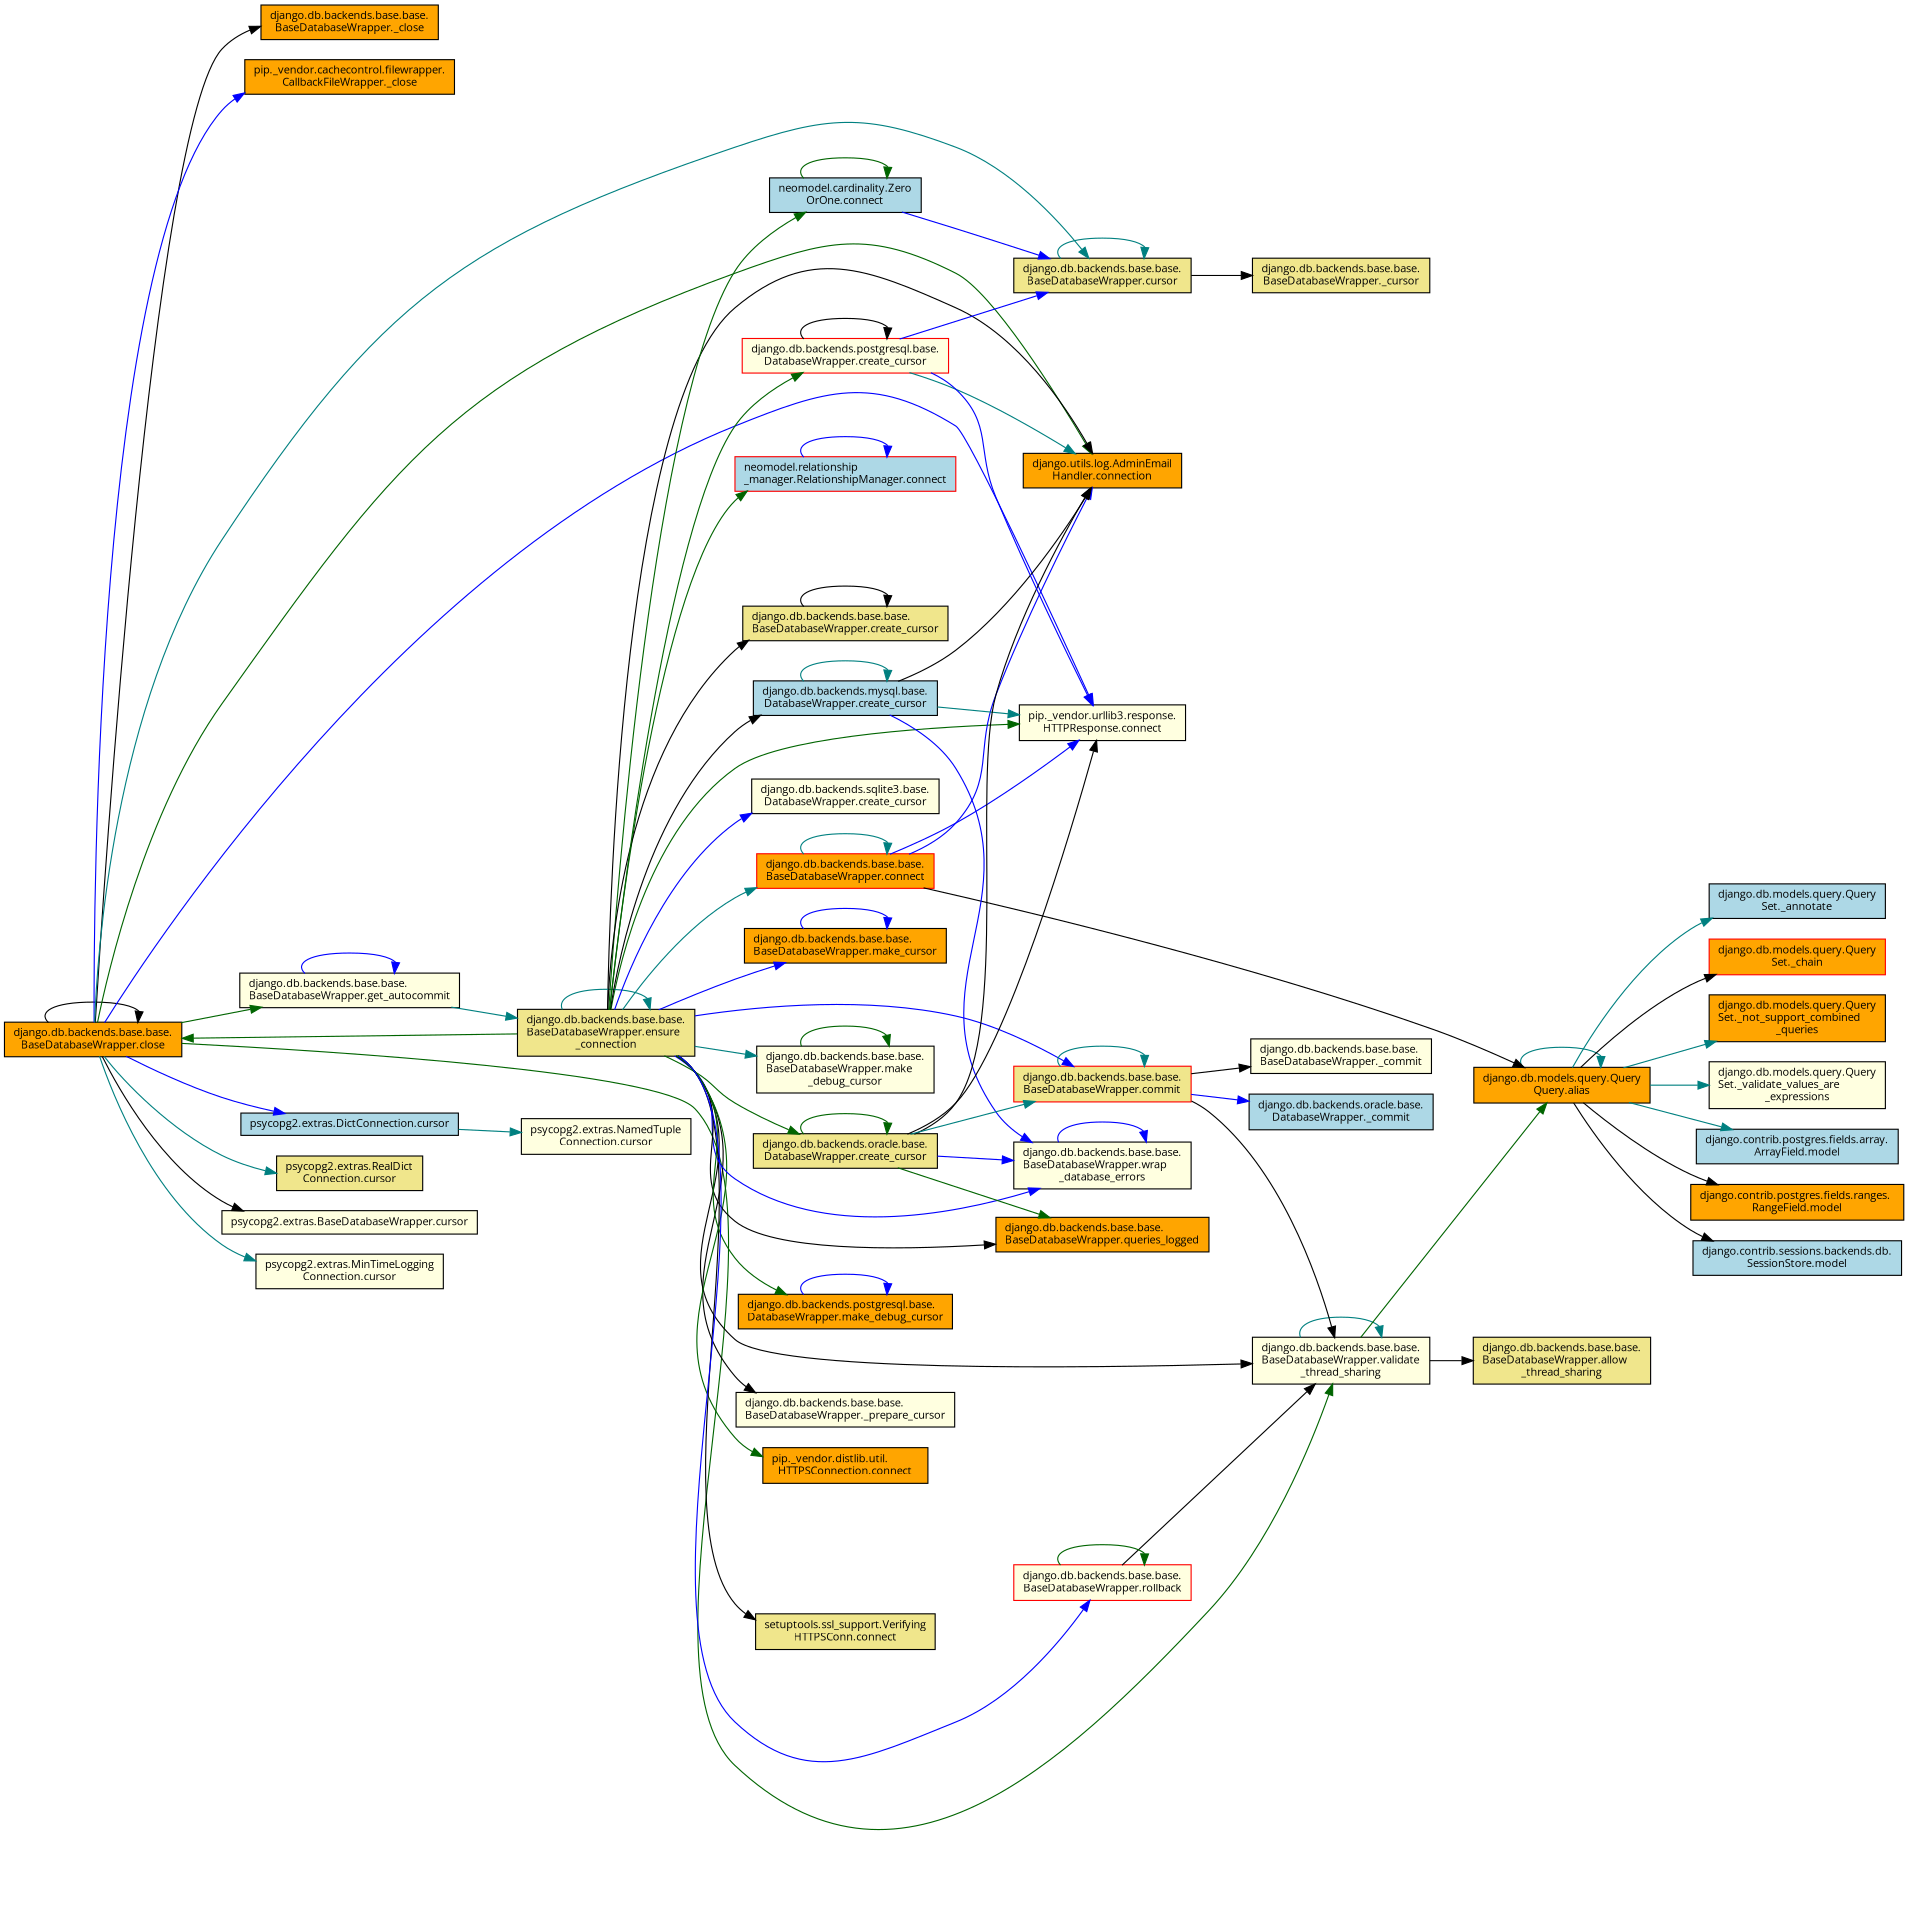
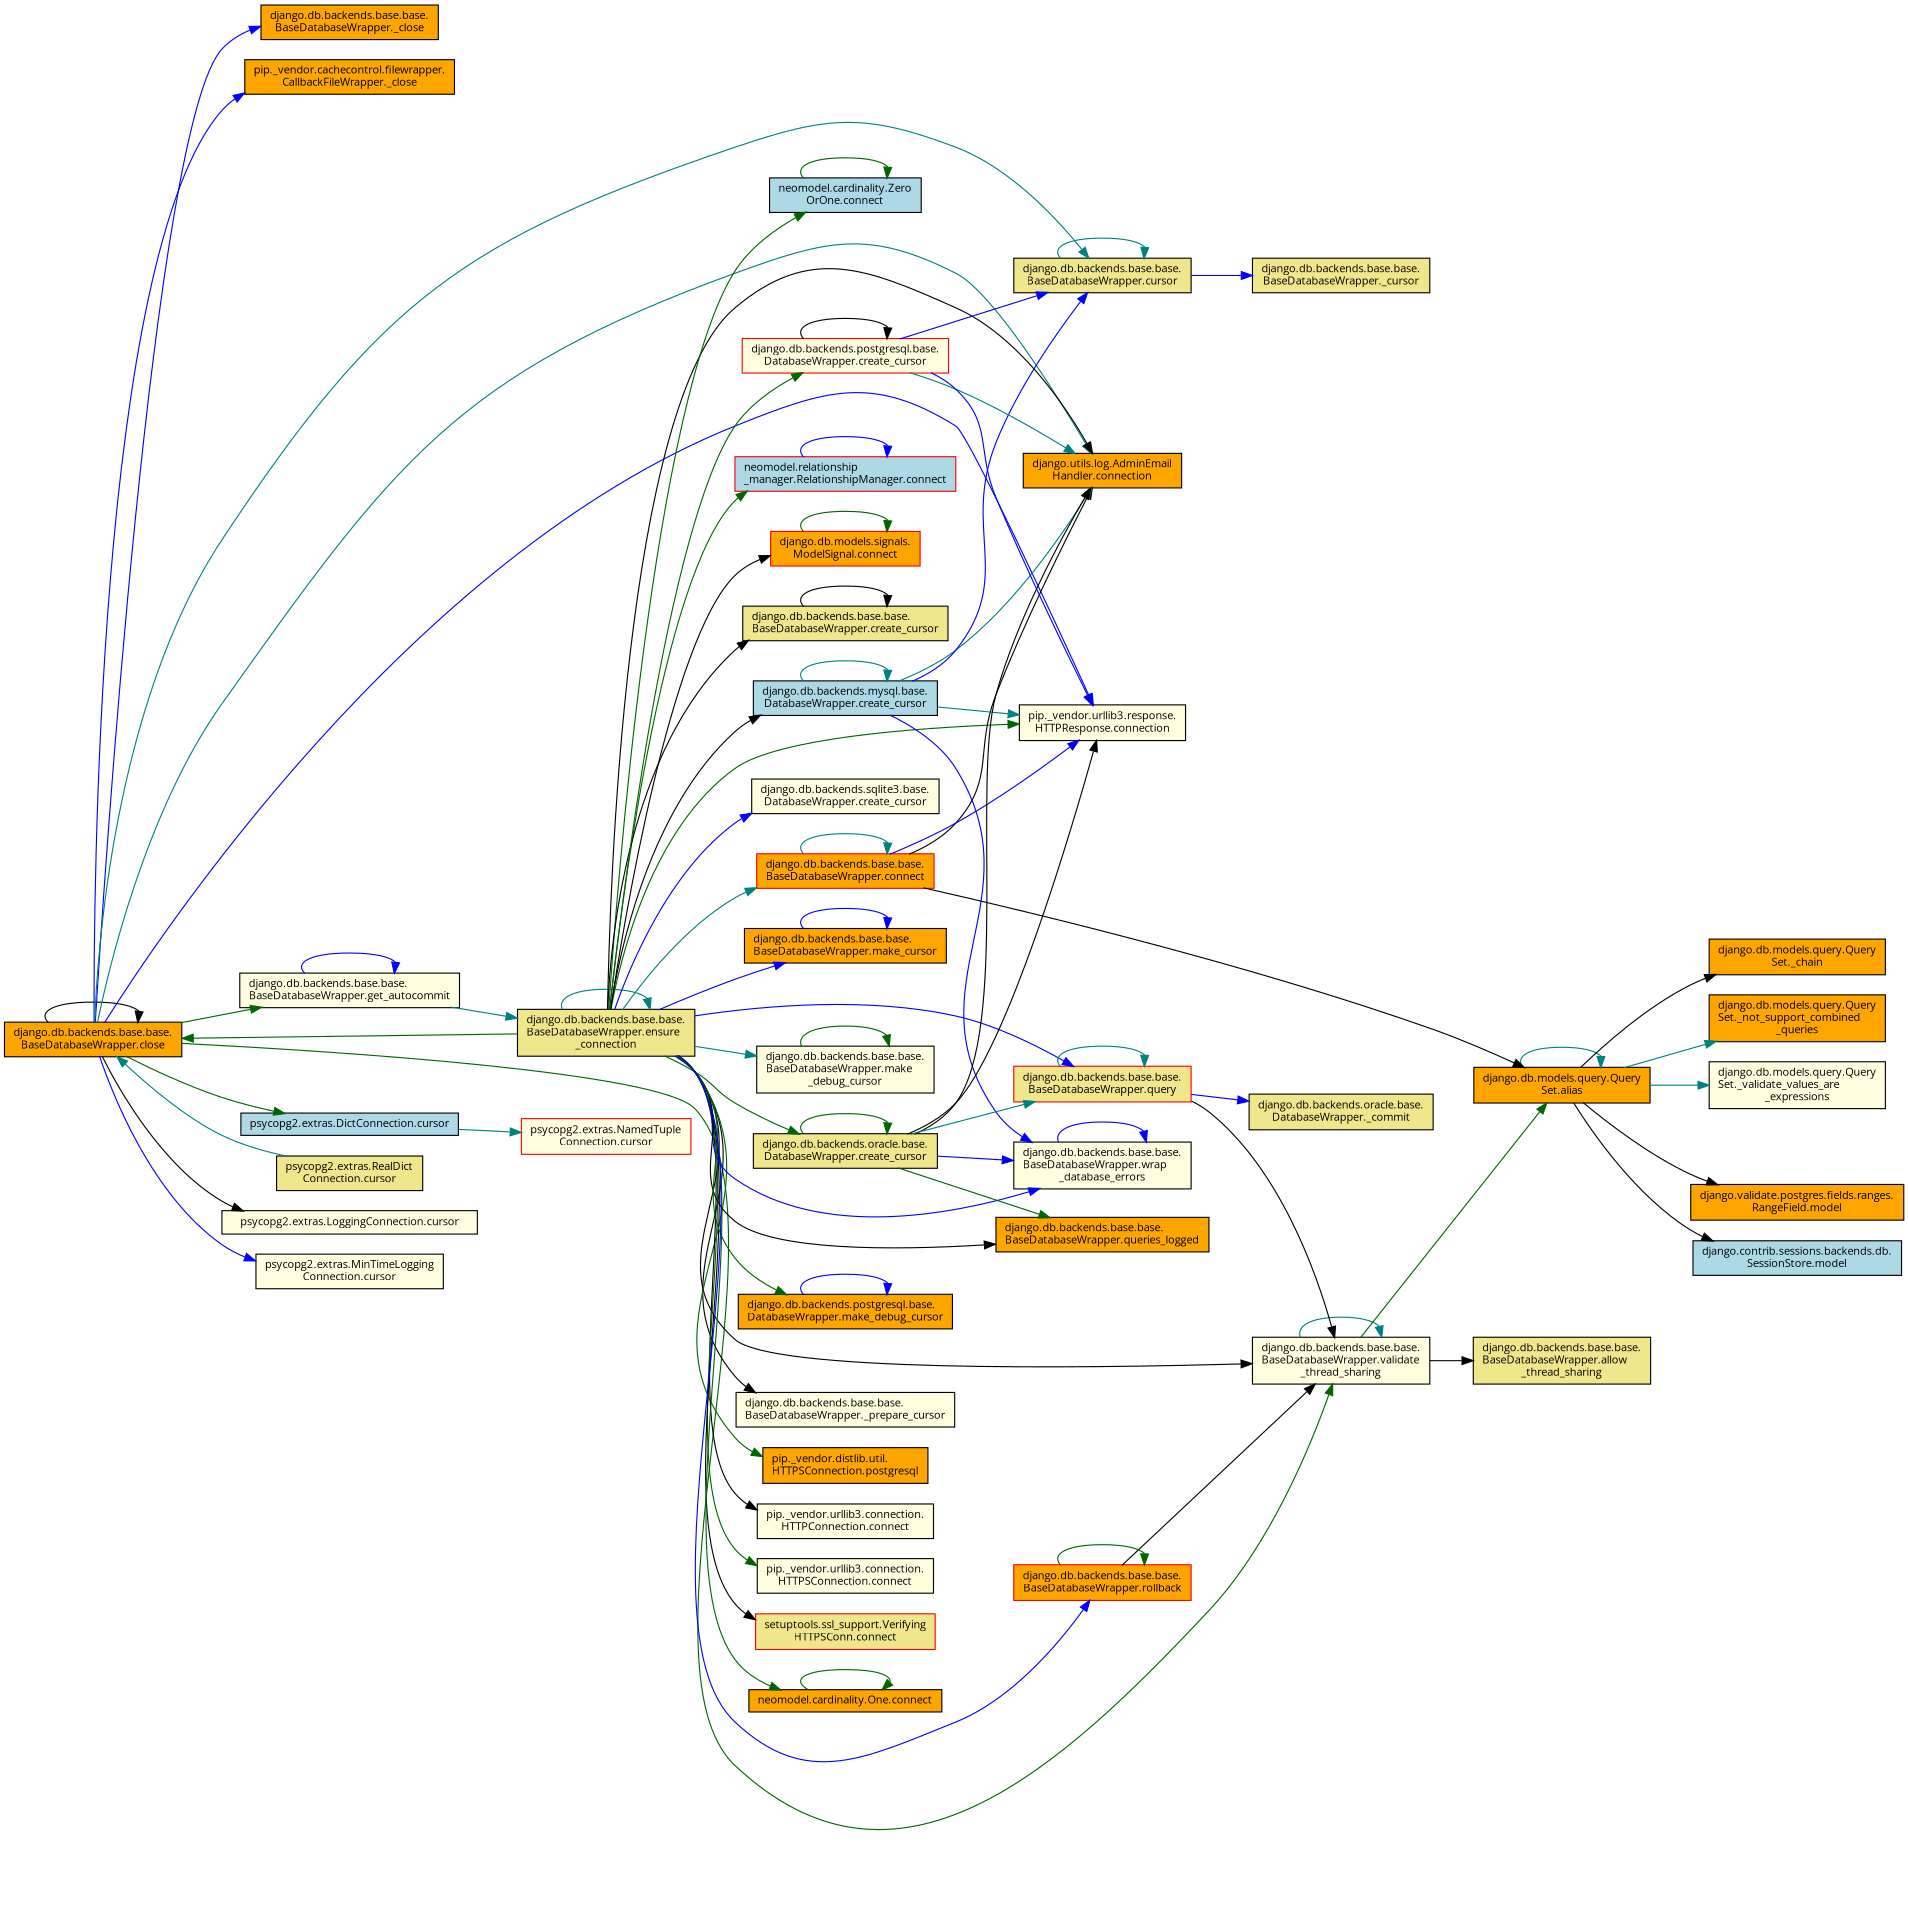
(971, 233) -> (984, 494)
(1216, 275) -> (1216, 275)
(476, 405) -> (476, 405)
(136, 515) -> (136, 515)
none -> (845, 549)
(1005, 604) -> (1005, 604)
(1102, 723) -> (1102, 723)
(978, 784) -> (978, 784)
(1797, 901) -> none
(1797, 957) -> (1797, 957)
(1341, 1056) -> none
(1102, 1084) -> (1102, 1084)
(1562, 1085) -> (1562, 1085)
(198, 1089) -> (198, 1089)
(1341, 1112) -> (1341, 1112)
(176, 1126) -> (200, 1123)
(606, 1137) -> (606, 1137)
(1797, 1147) -> none
(154, 1171) -> (154, 1171)
(1797, 1202) -> (1797, 1202)
(350, 1222) -> (350, 1222)
(845, 1466) -> (845, 1466)
none -> (845, 1521)
none -> (845, 1576)
(1102, 1583) -> (1102, 1583)
(845, 1632) -> (845, 1632)
none -> (845, 1701)
